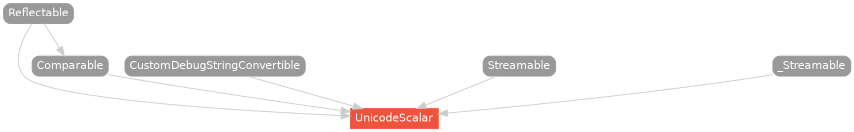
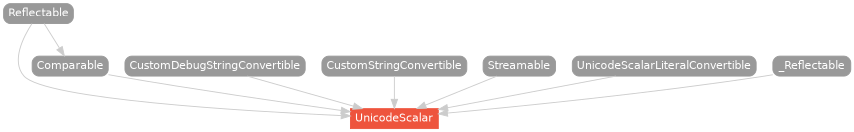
none -> (394, 66)
none -> (664, 66)
(812, 66) -> (812, 66)
